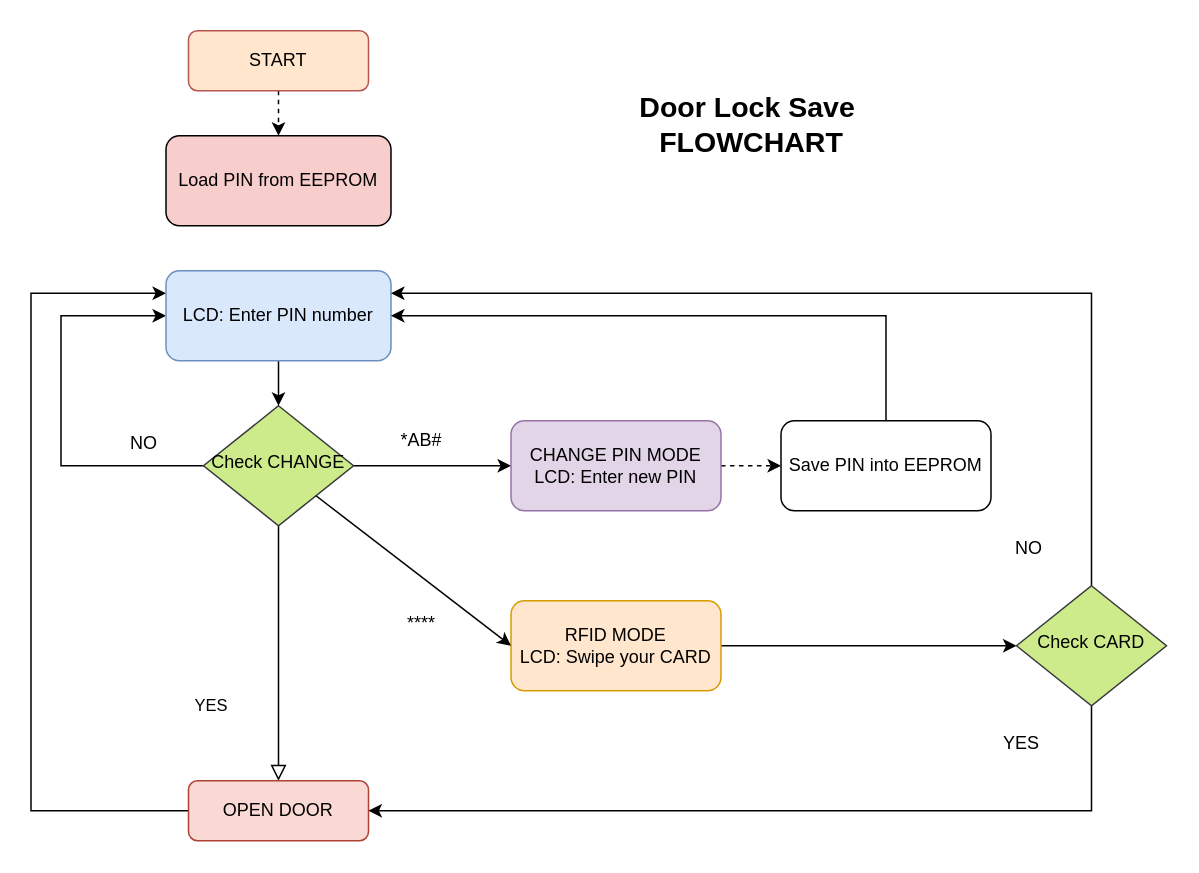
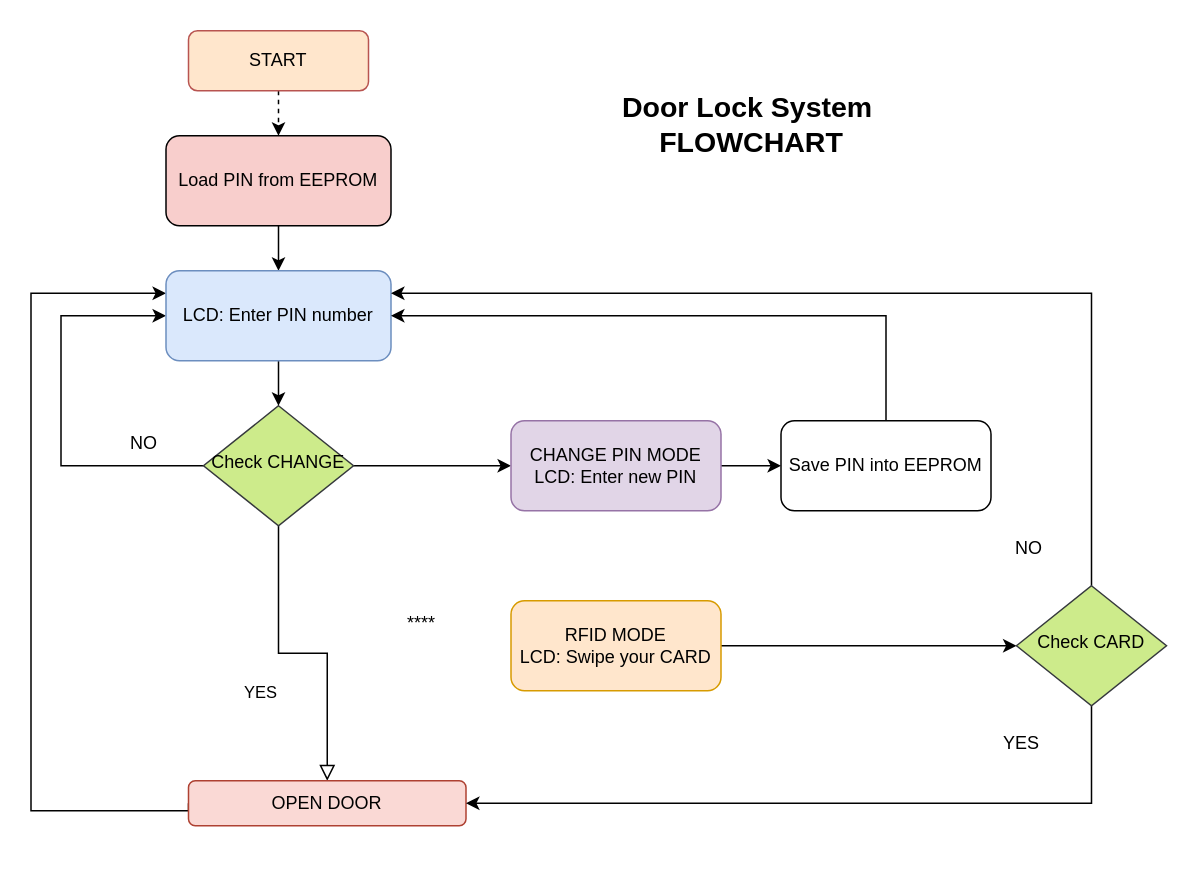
(752, 125) -> (752, 125)
none -> (278, 243)
(421, 440) -> none
(745, 466) -> (745, 466)
(409, 568) -> none
(278, 811) -> (327, 803)
